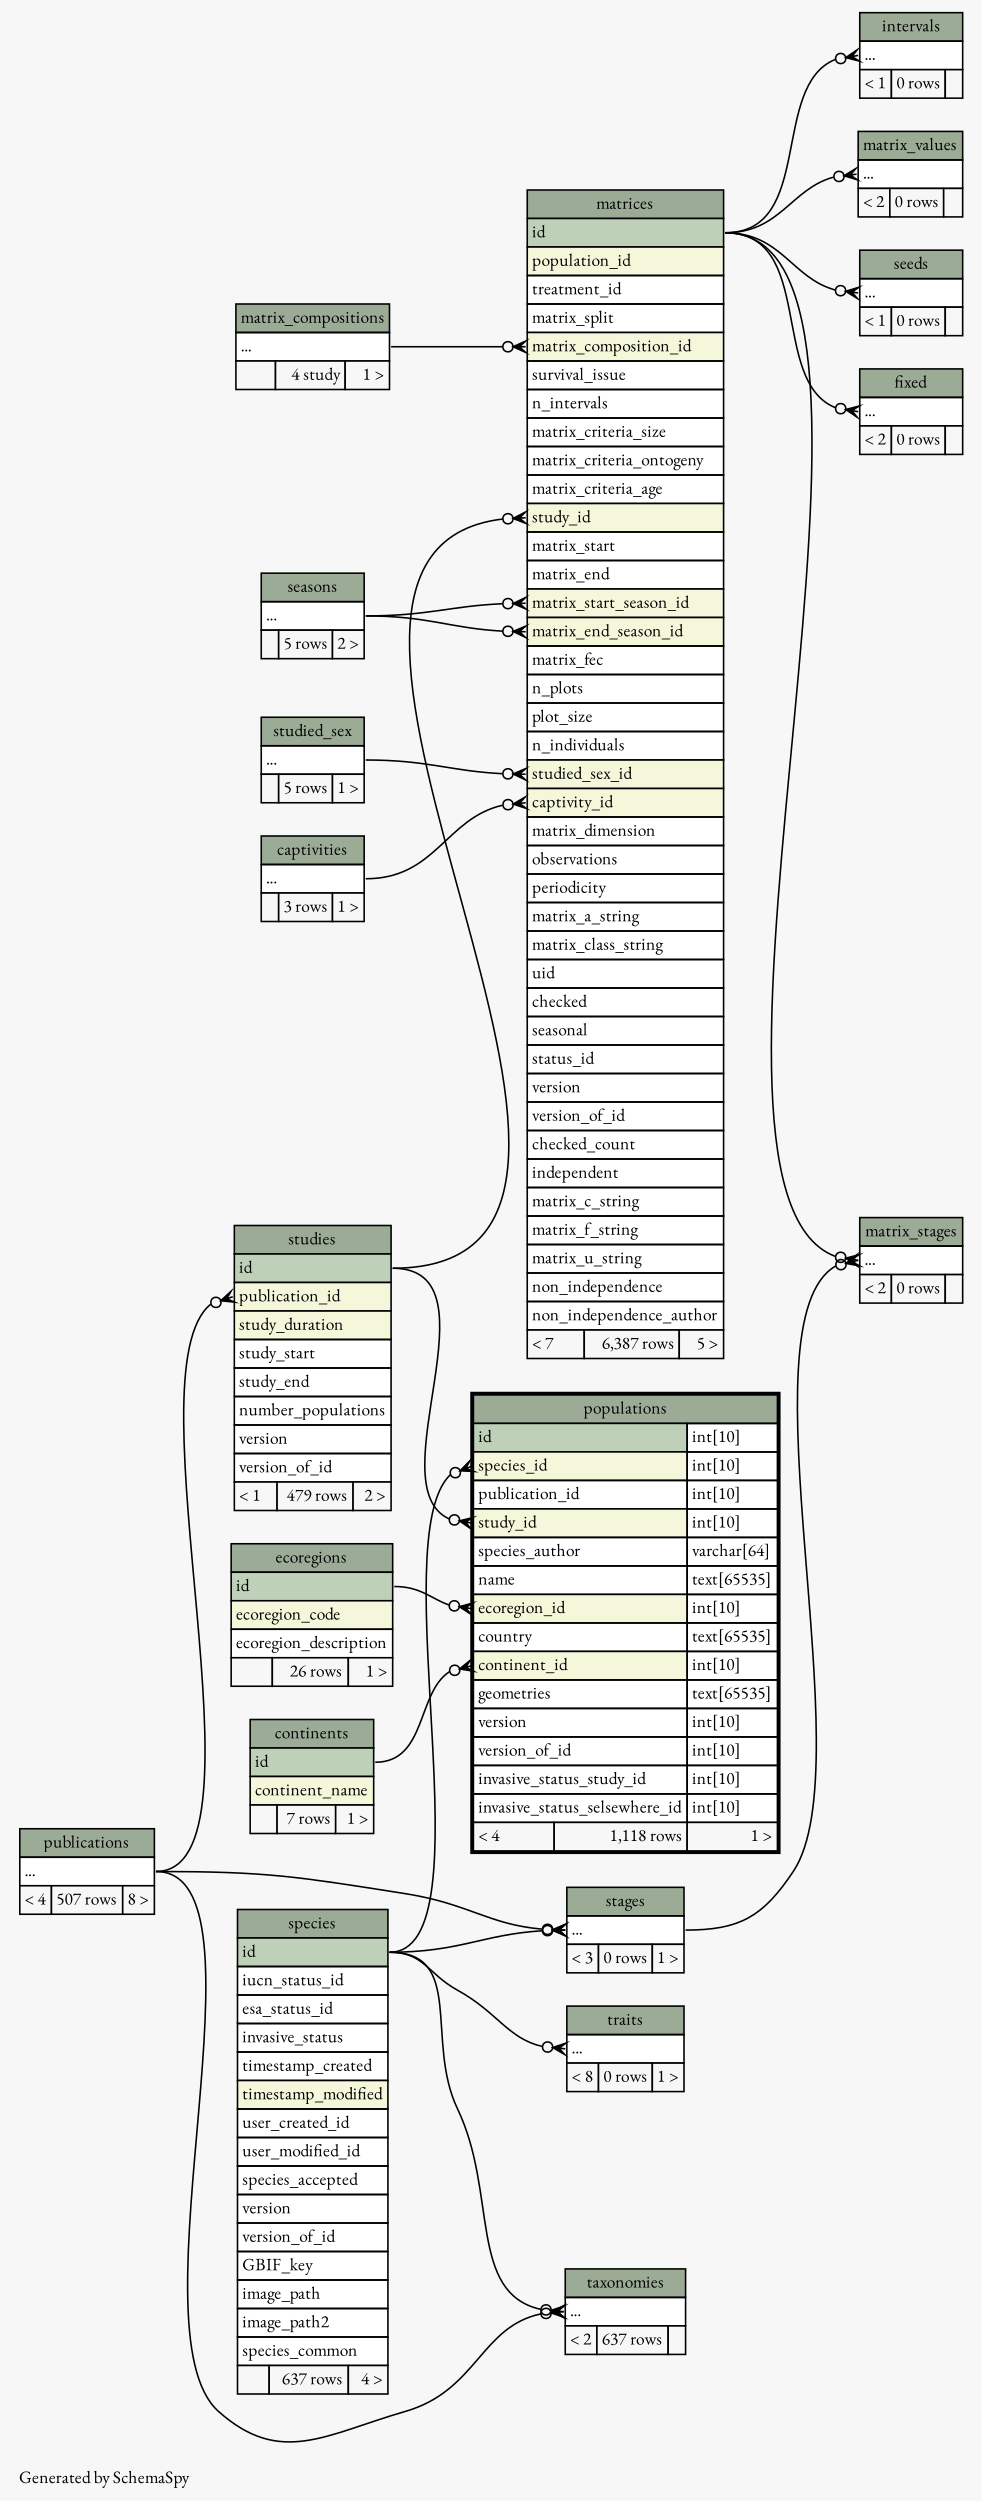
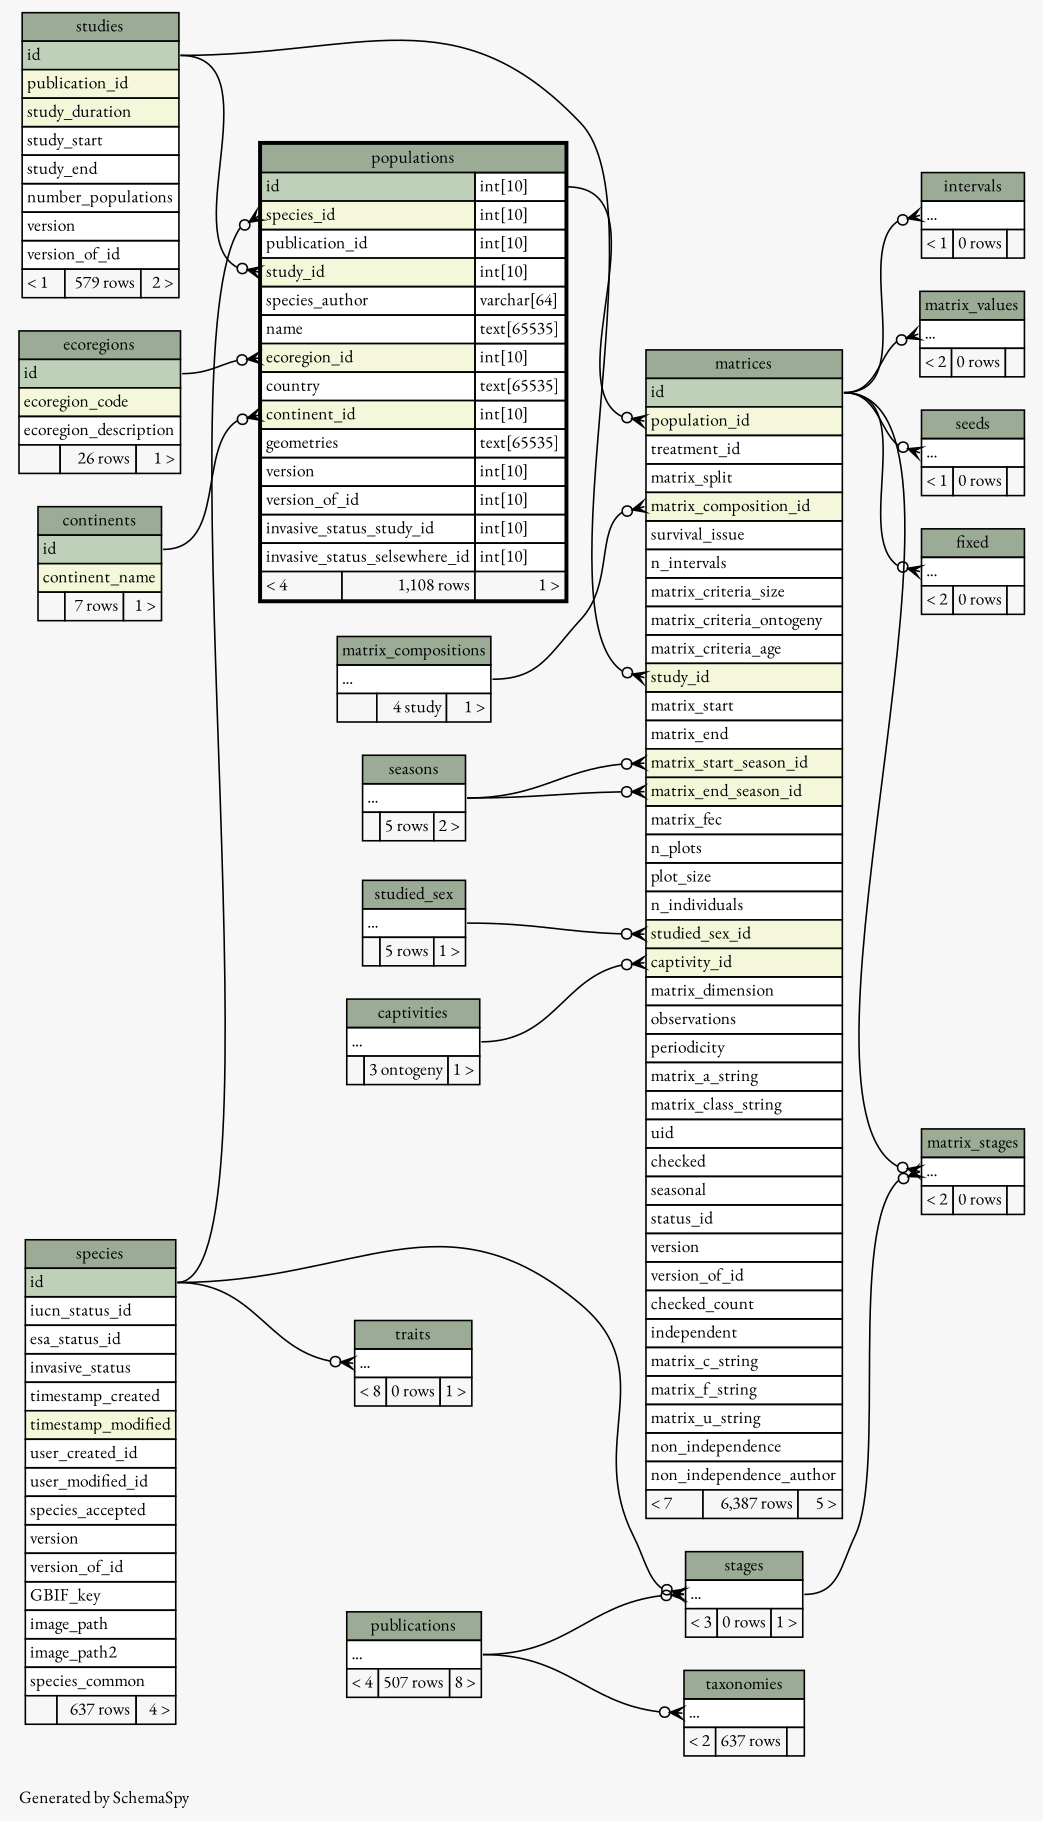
none -> (607, 293)
(306, 906) -> (406, 1070)
(317, 1495) -> (105, 283)
(195, 1595) -> none
(646, 1836) -> (434, 585)
(465, 2128) -> none
